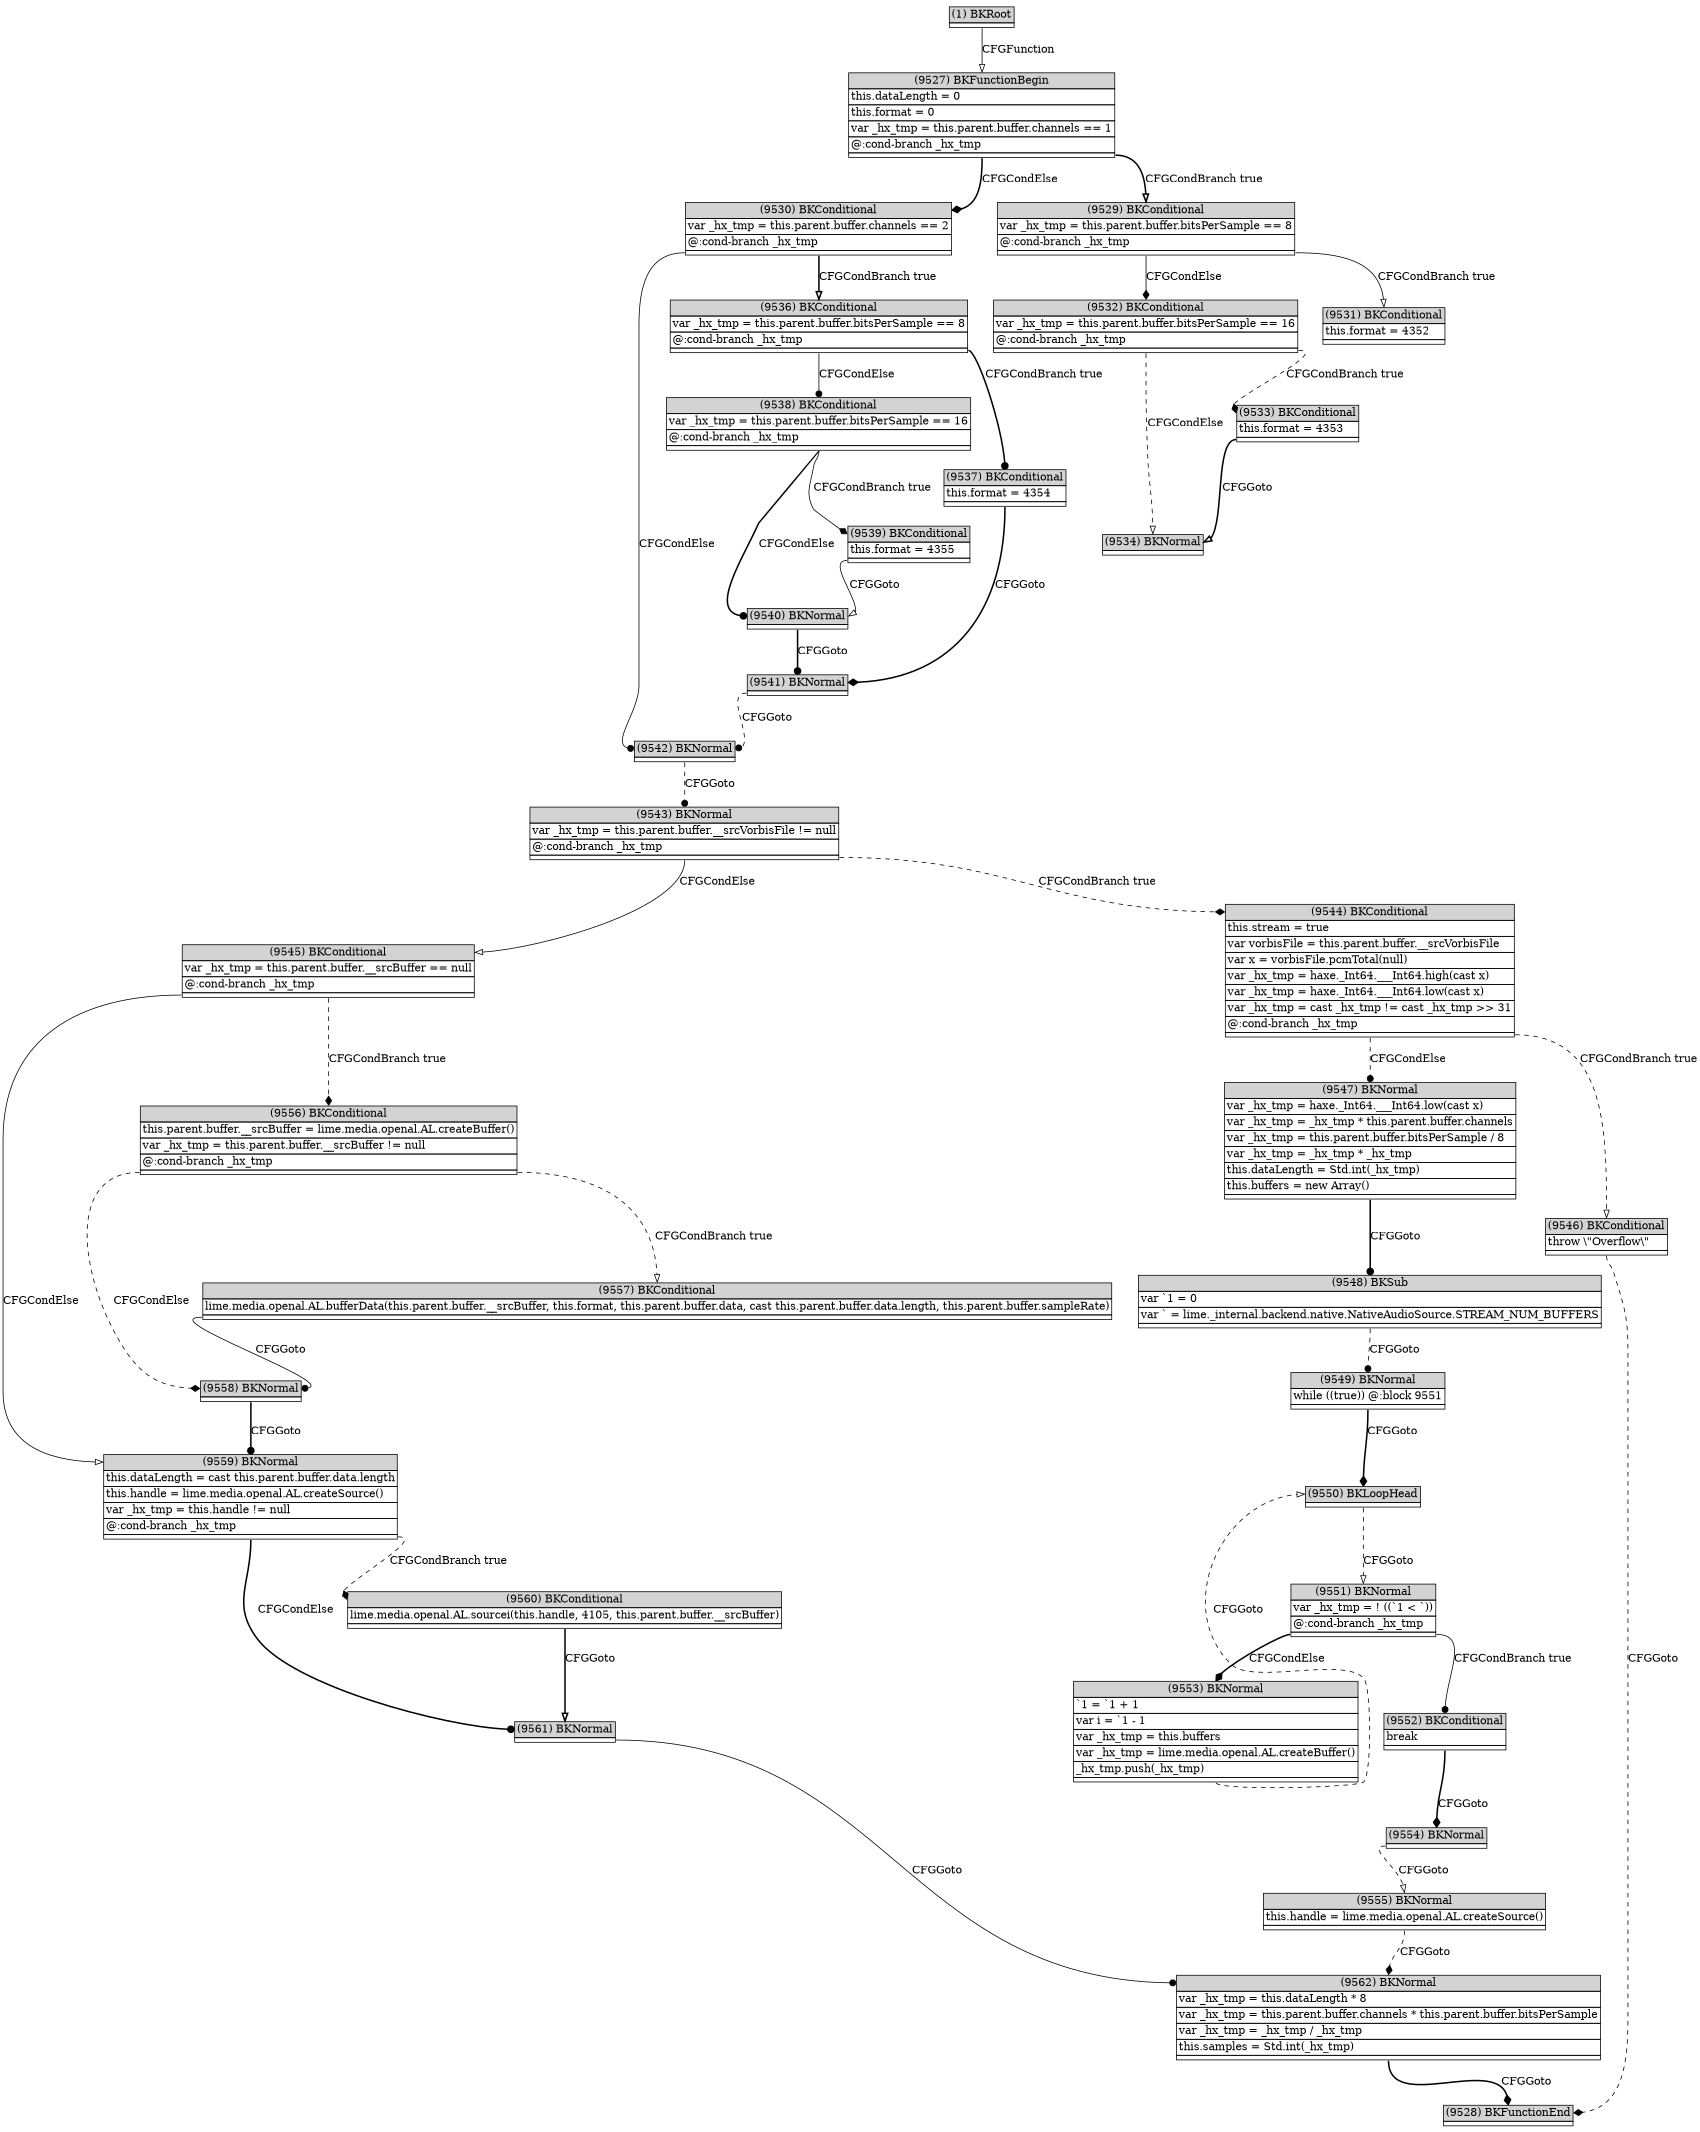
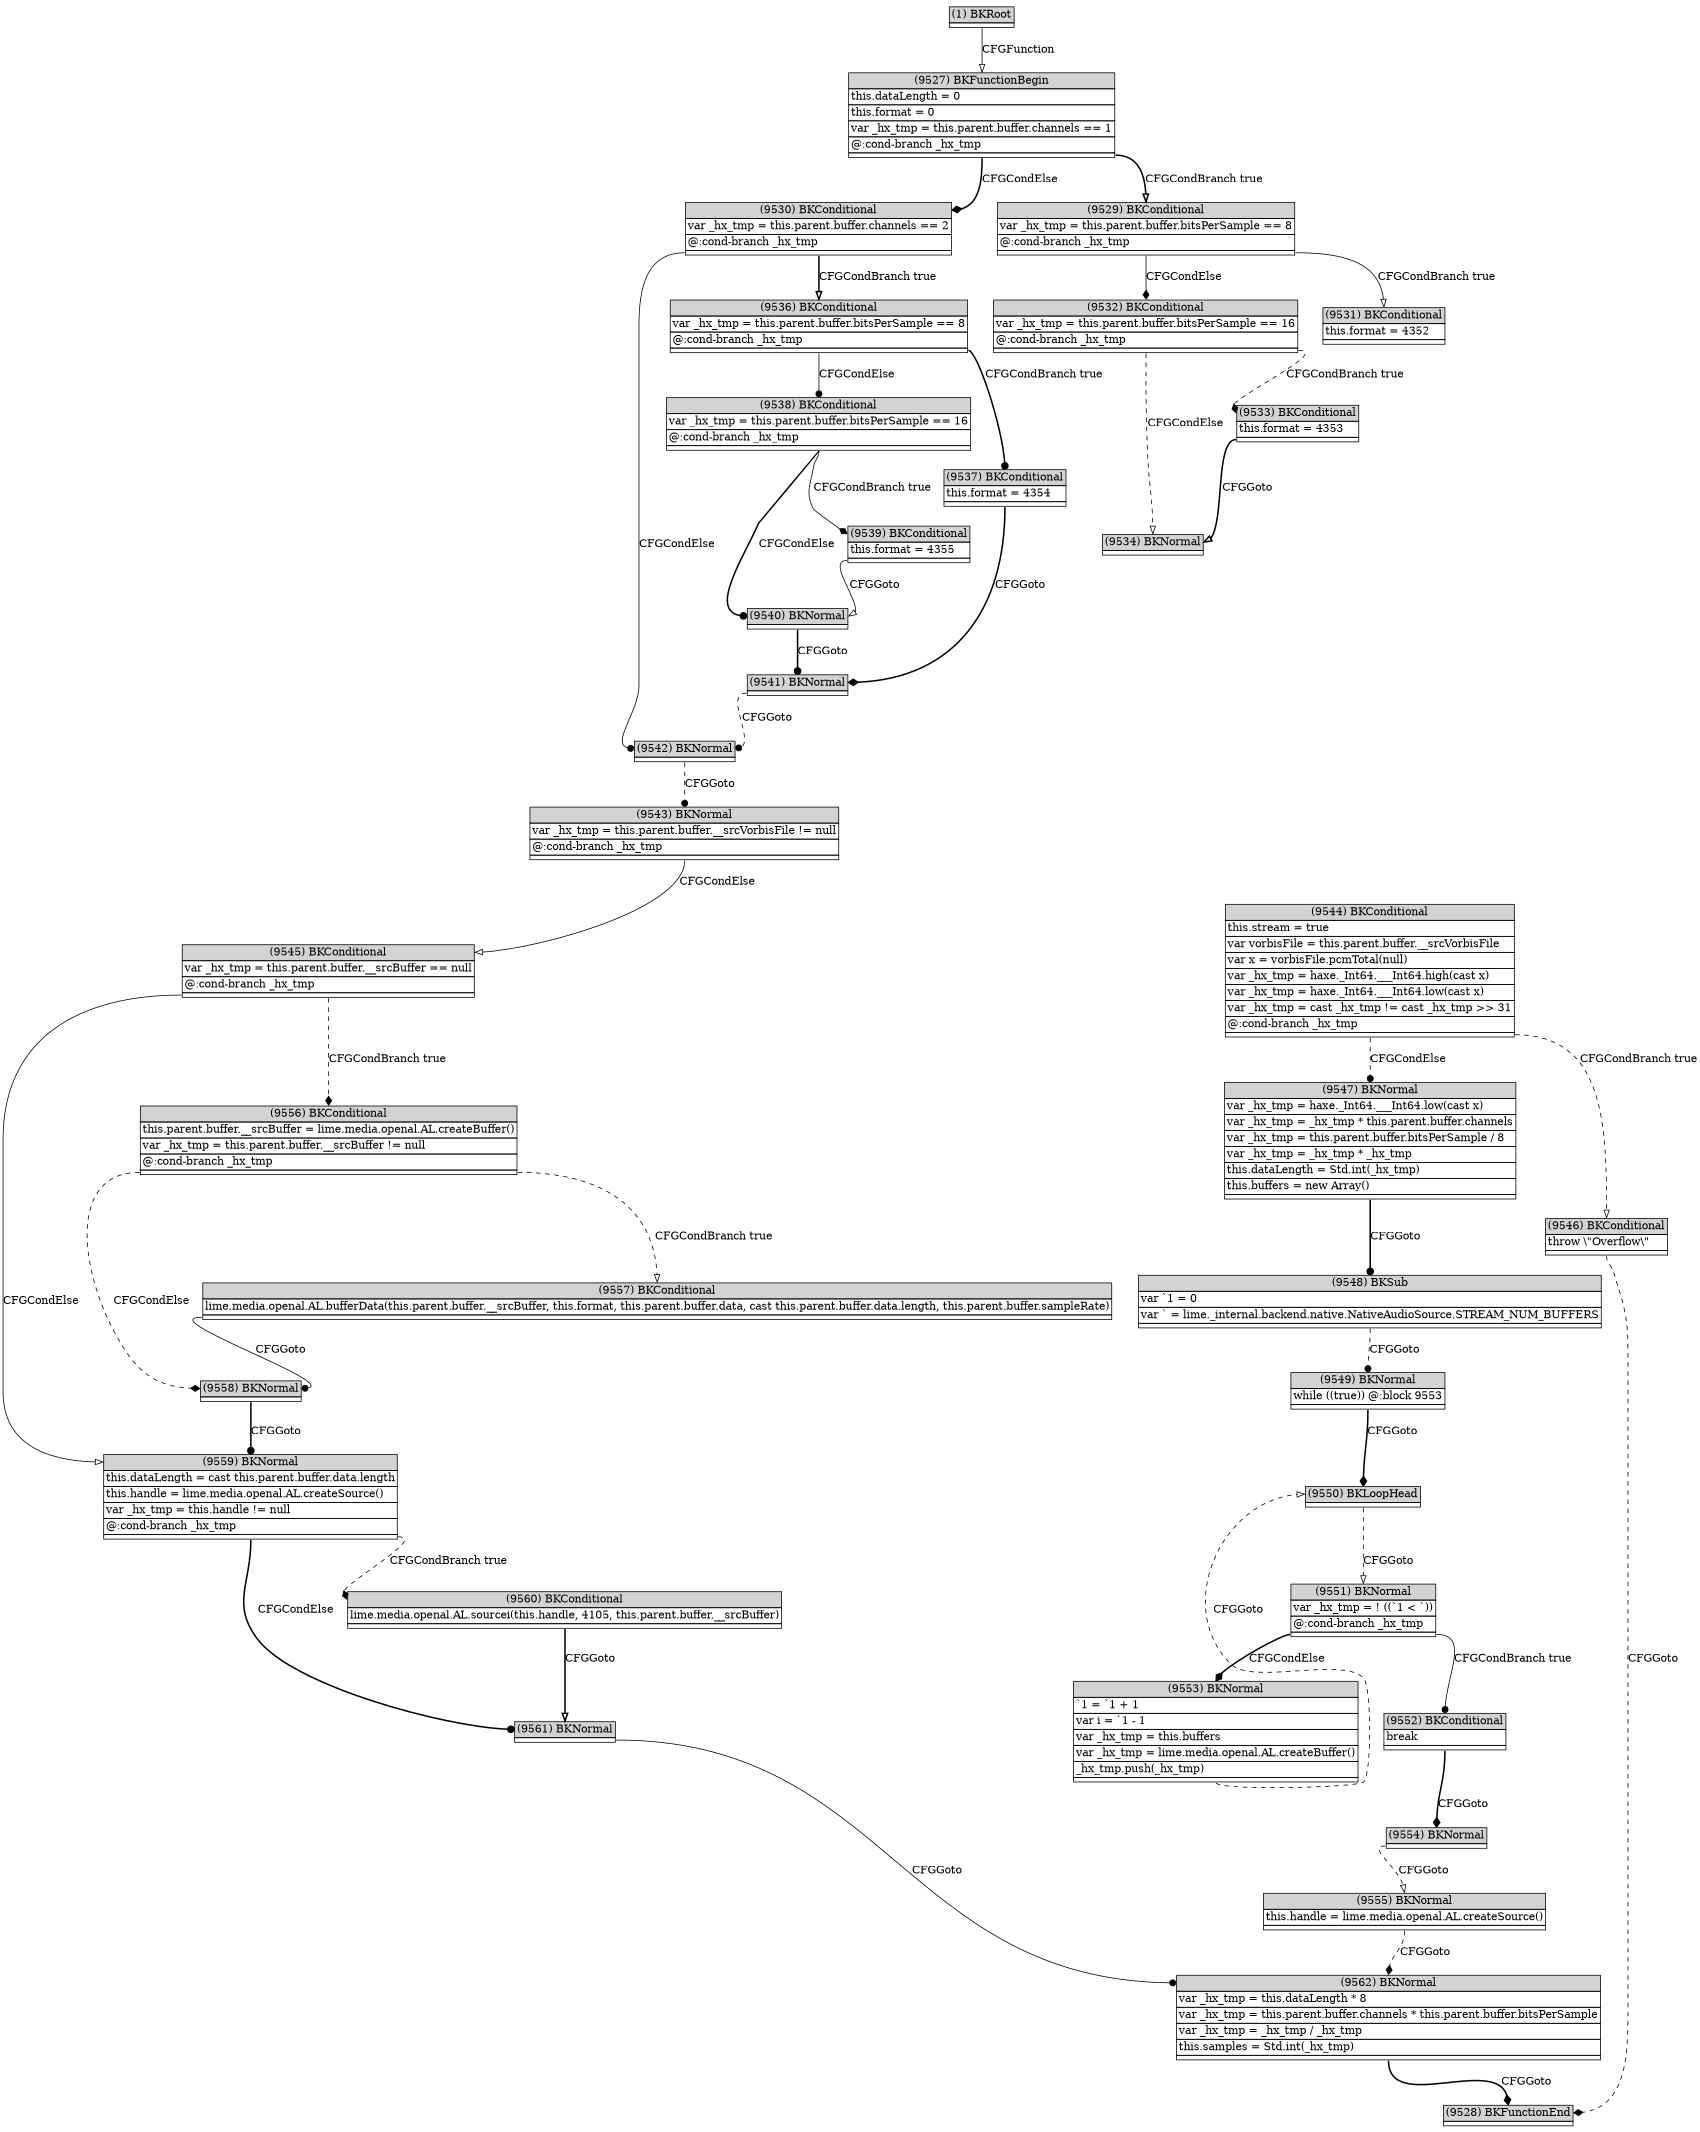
(1028, 884) -> none
(1368, 1396) -> (1368, 1396)
